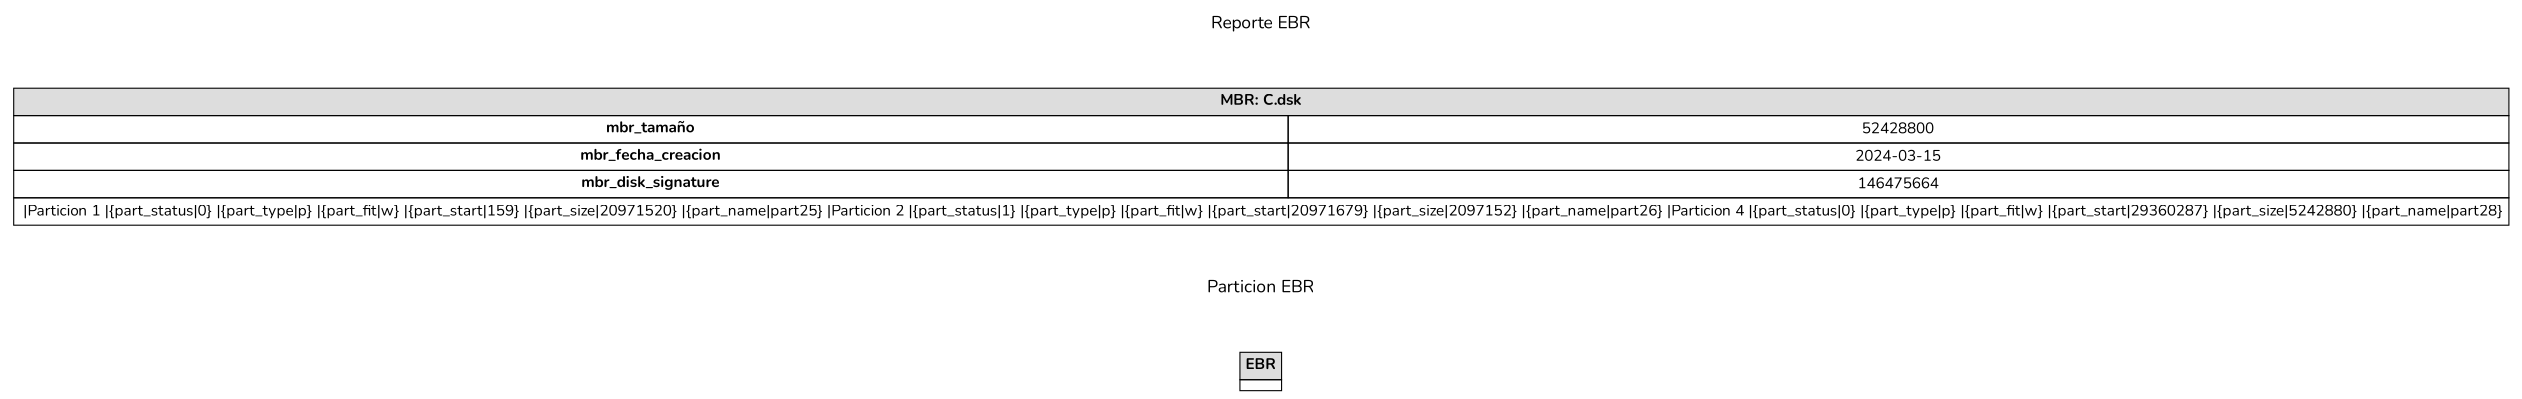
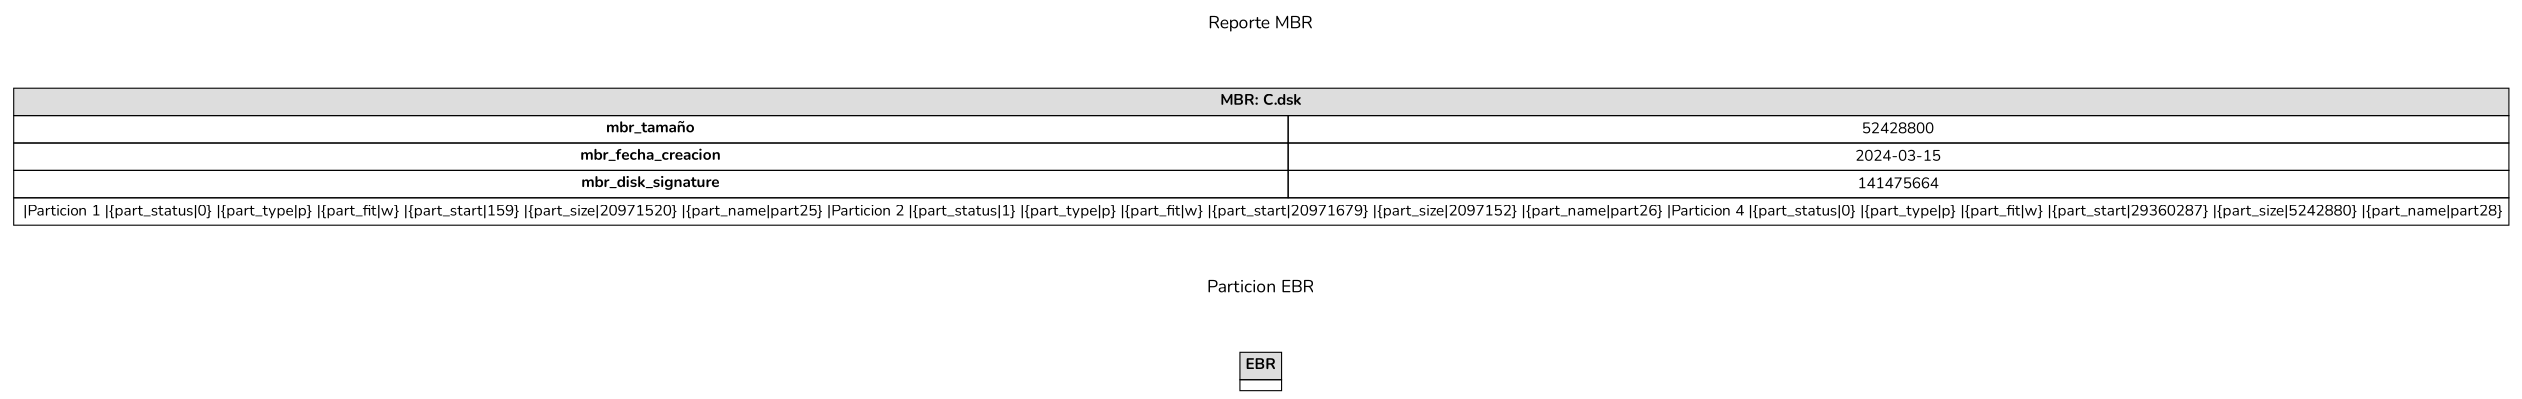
(1261, 24) -> (1261, 24)
(1899, 184) -> (1899, 184)
